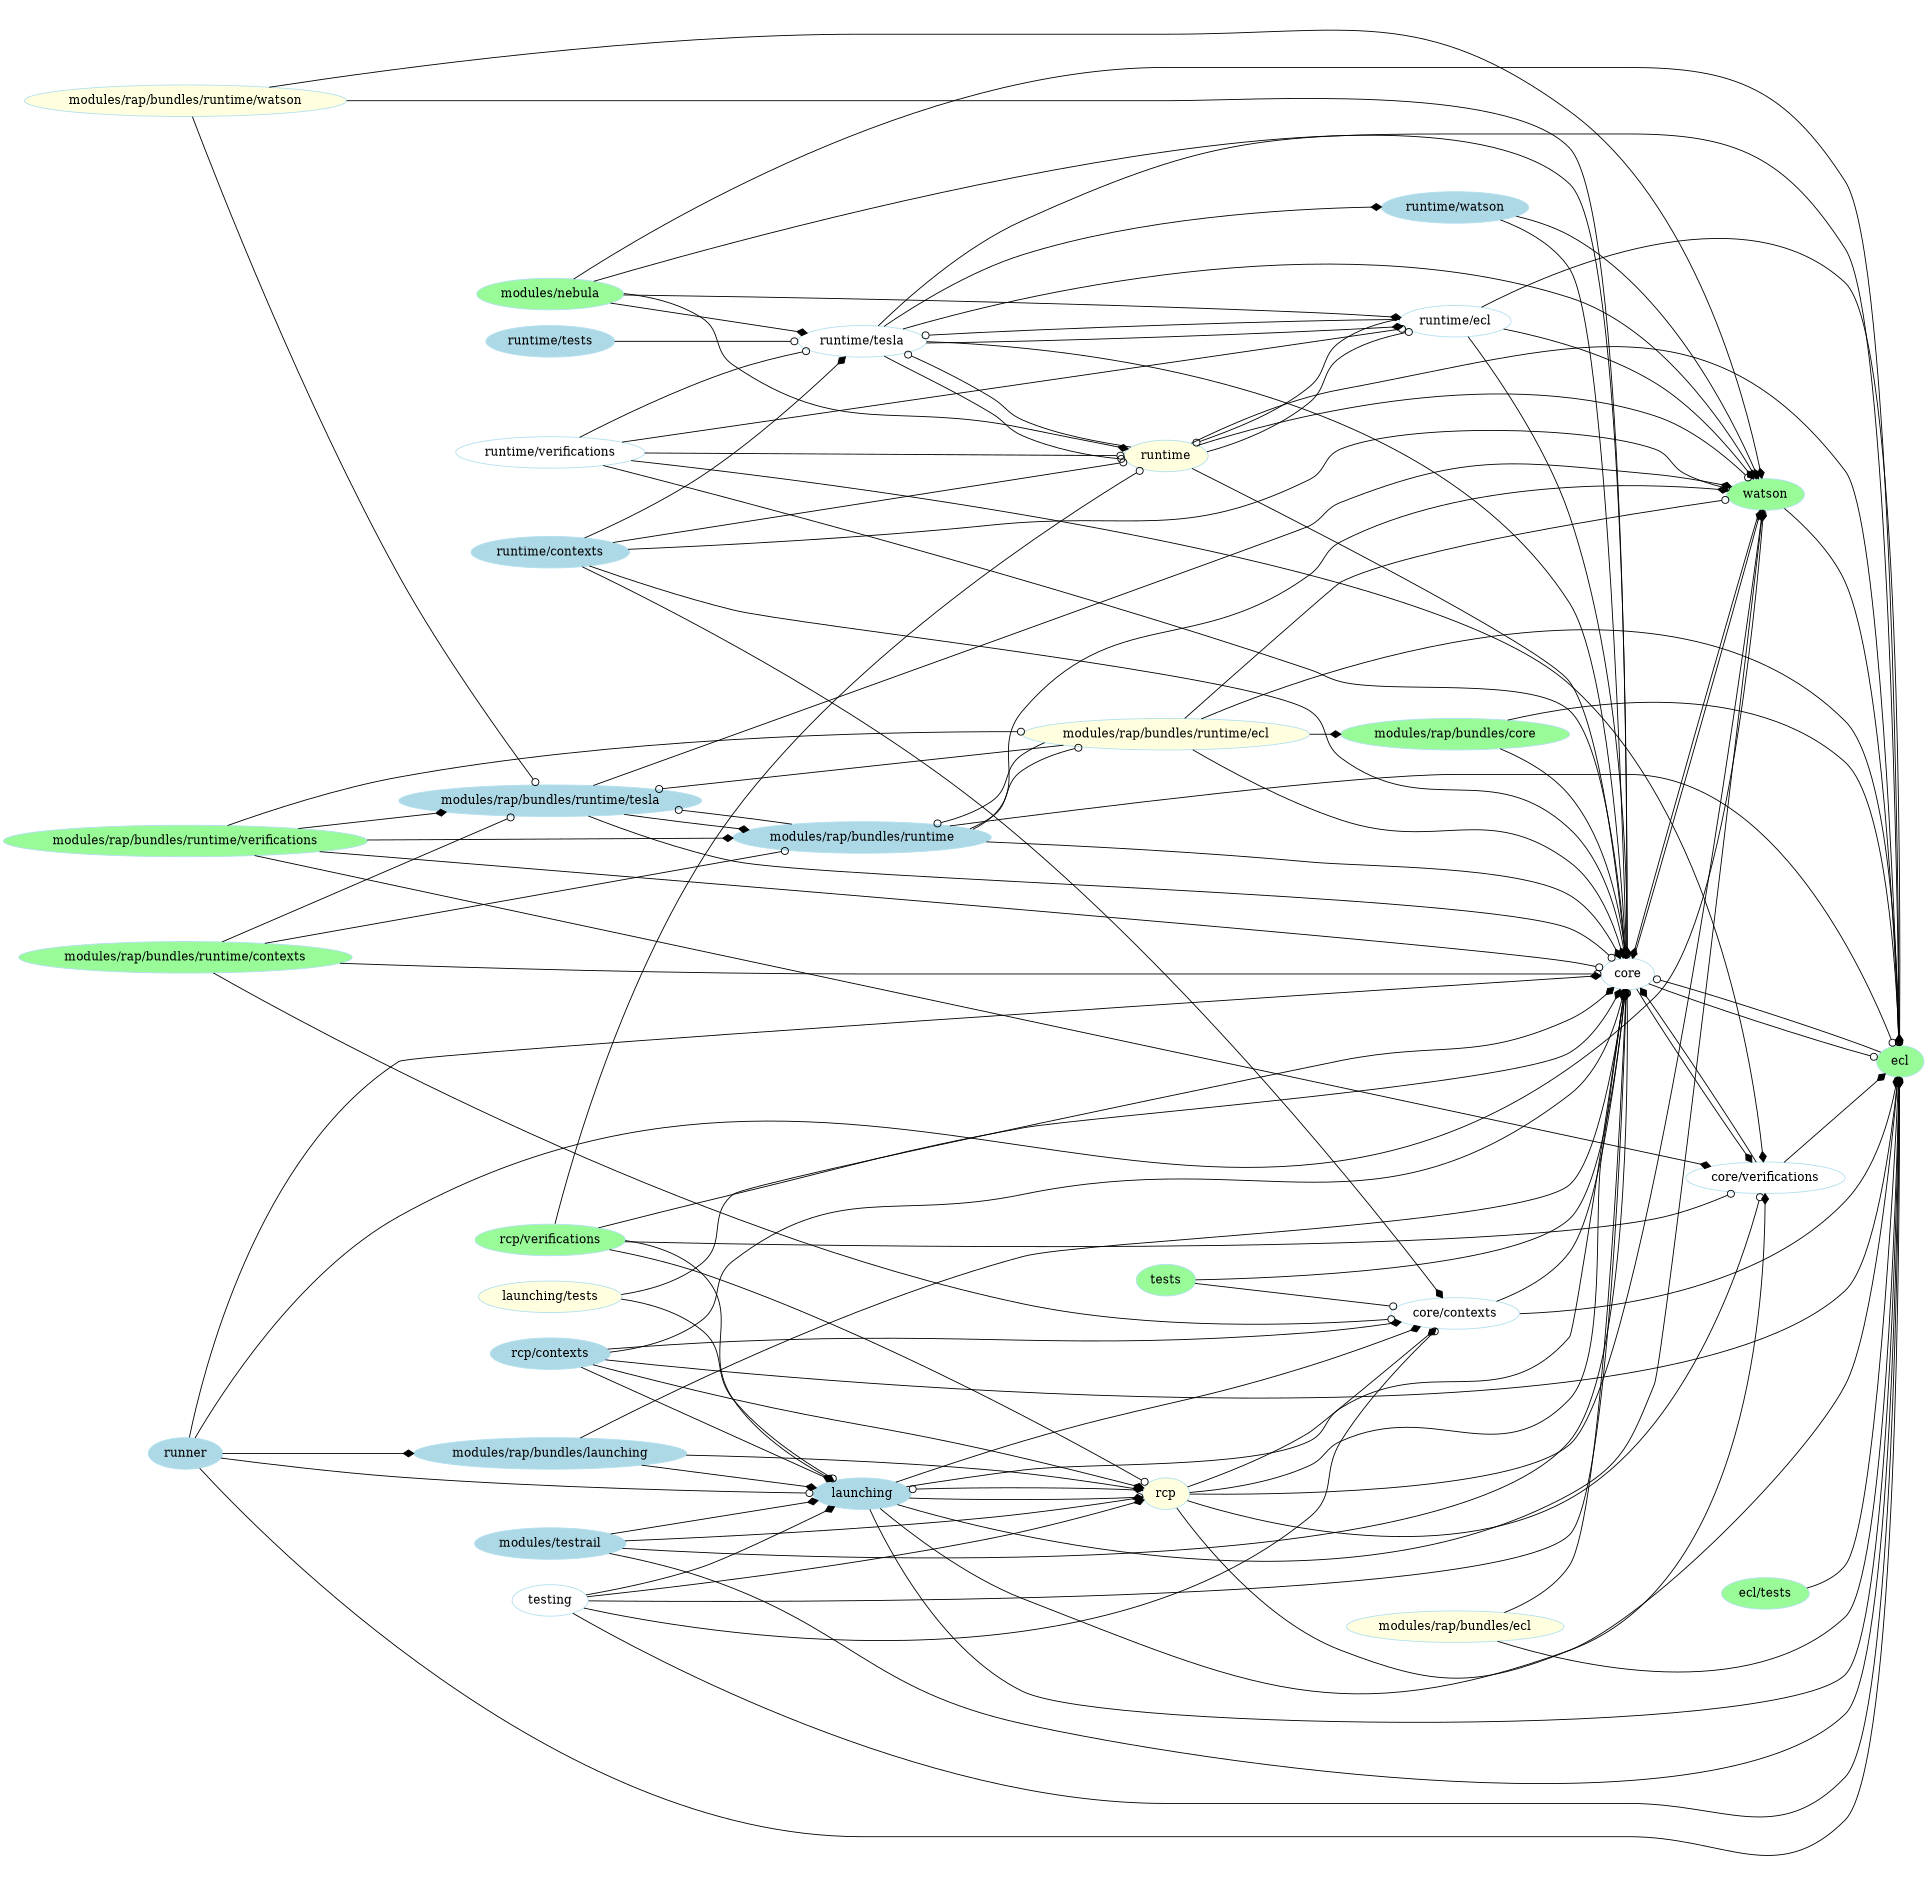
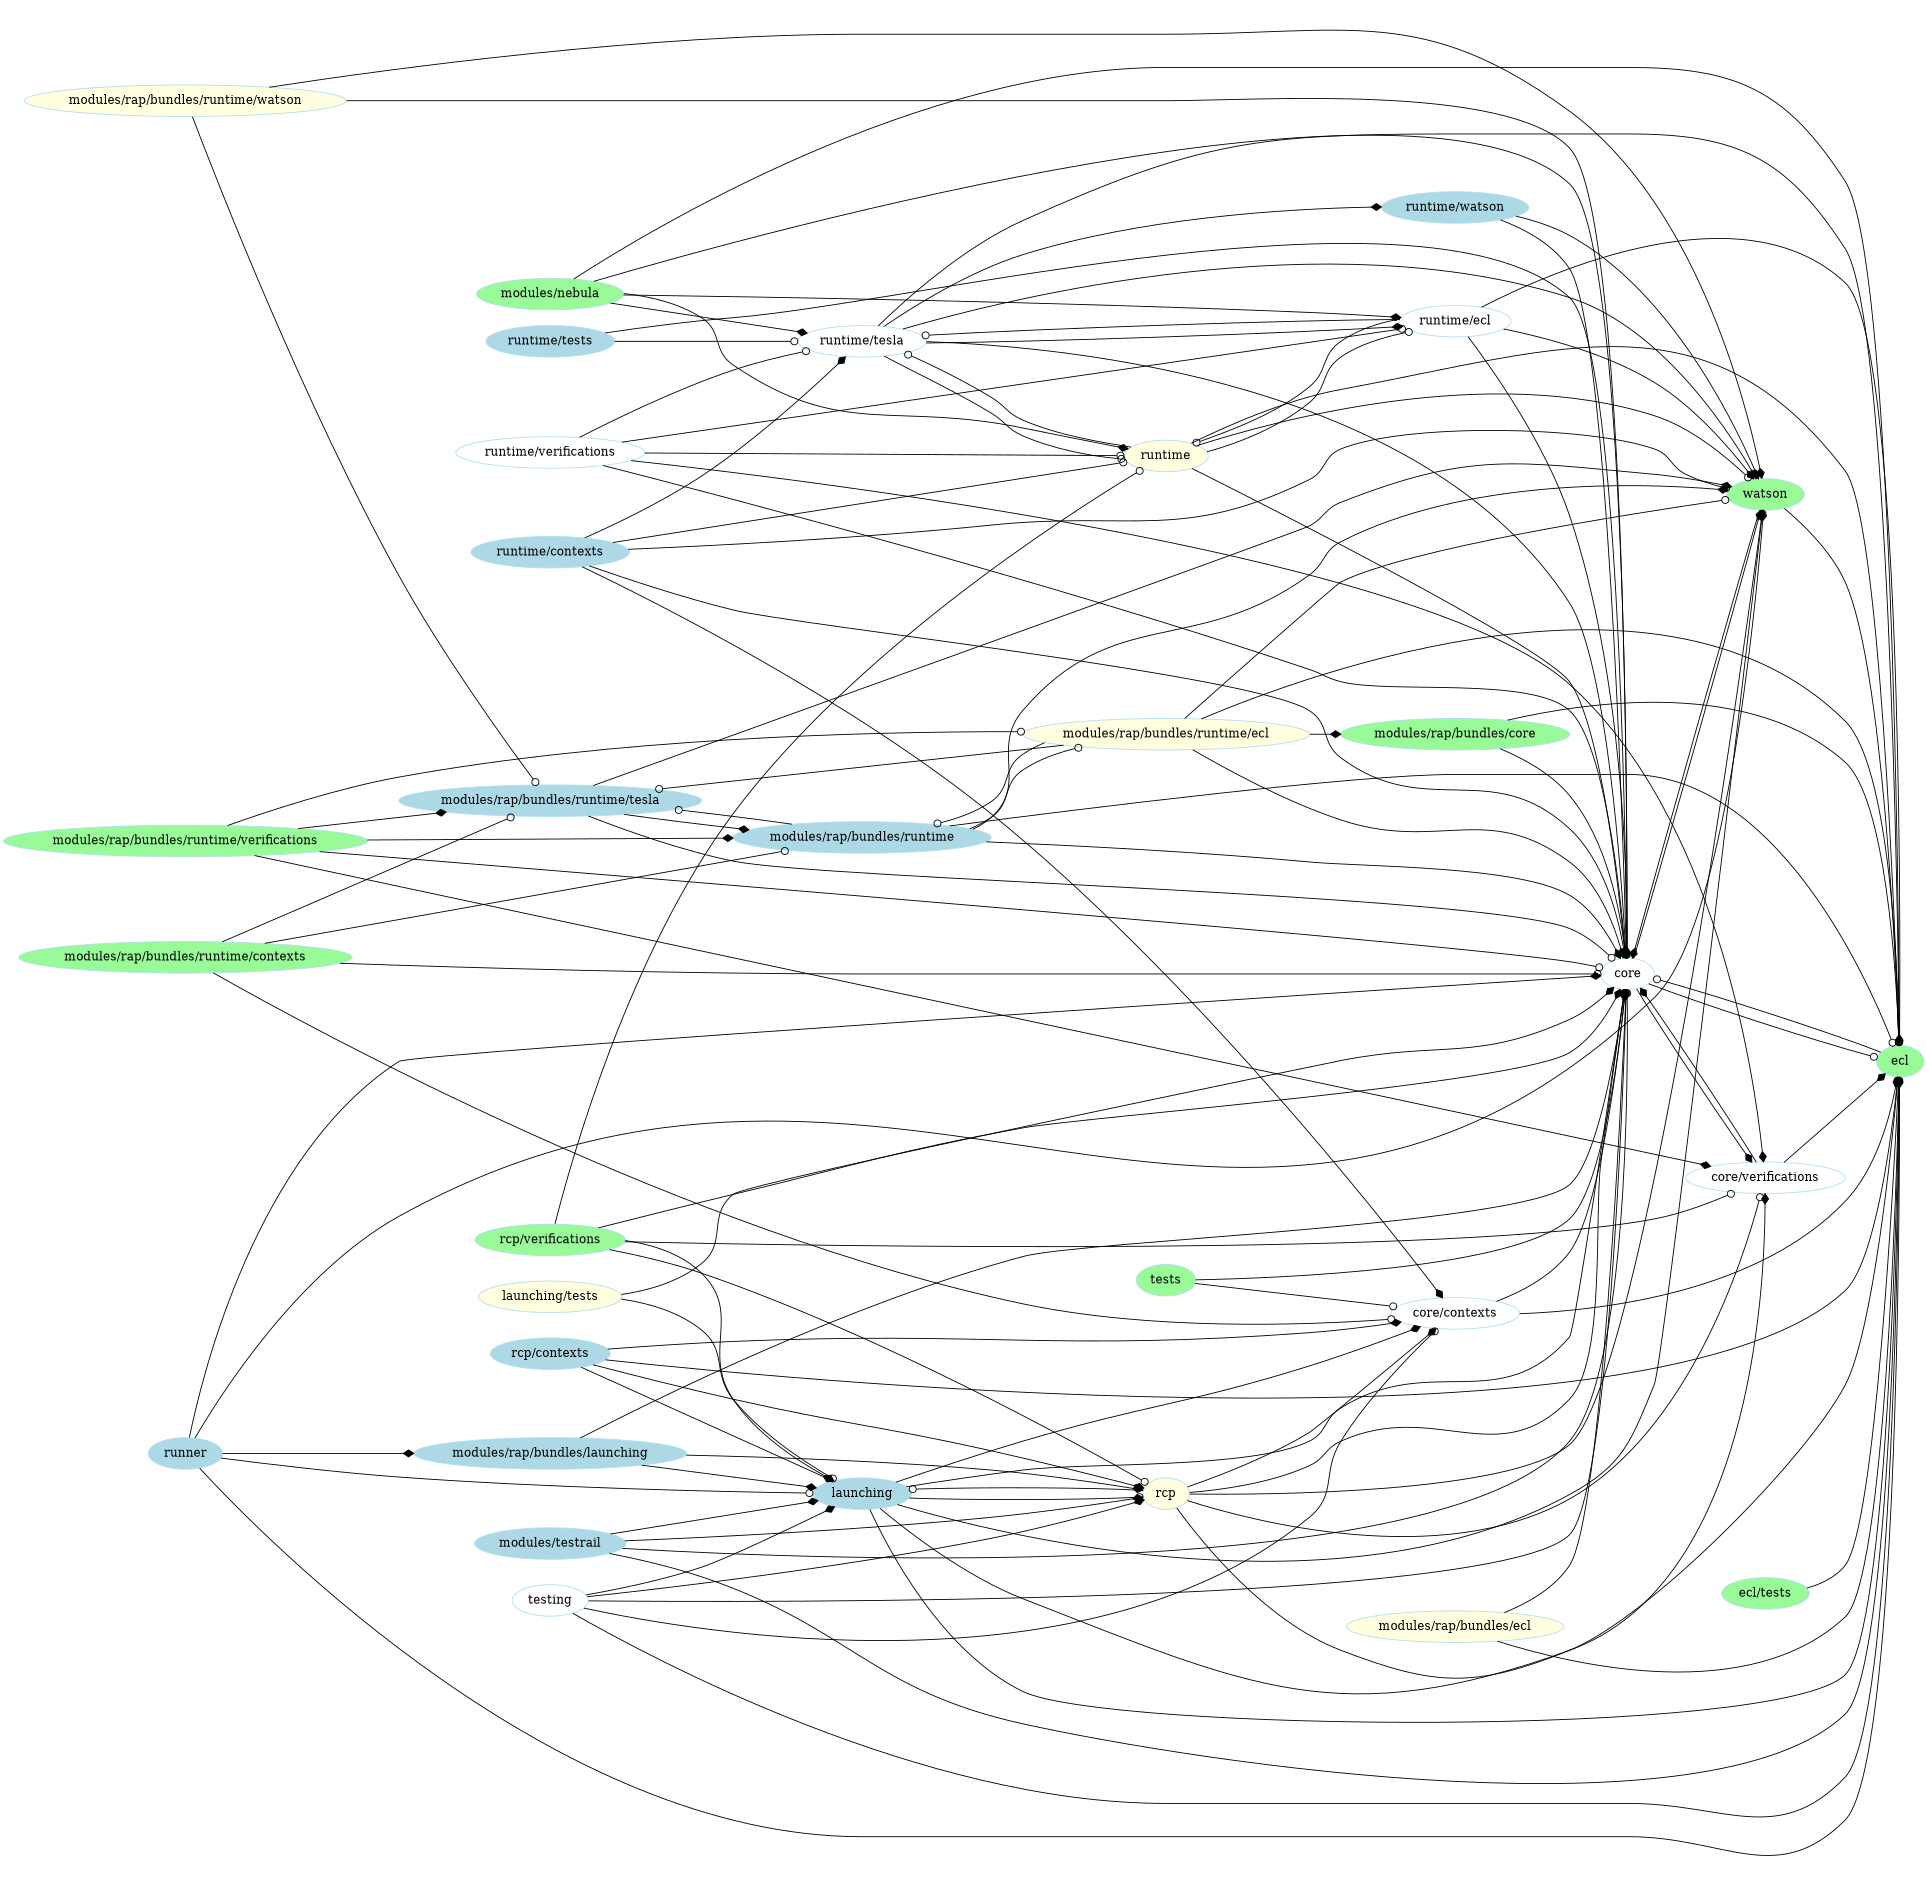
(1126, 1181) -> (1417, 247)
